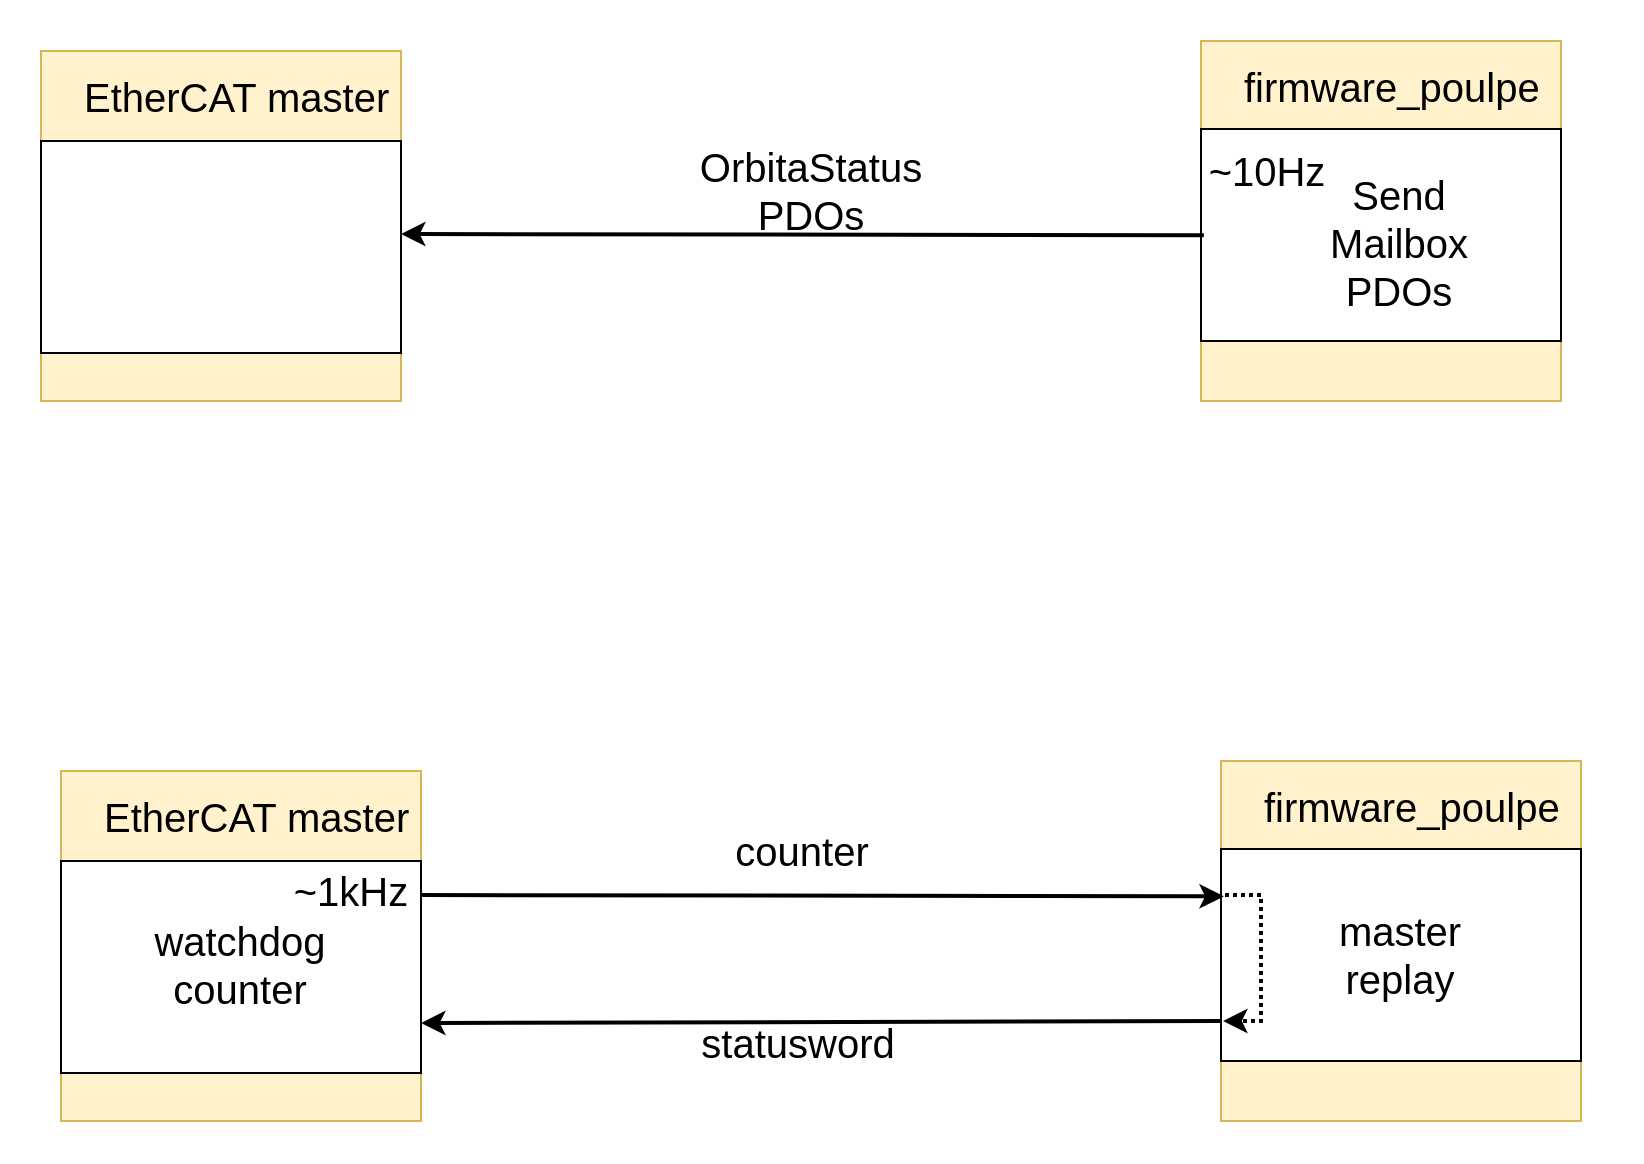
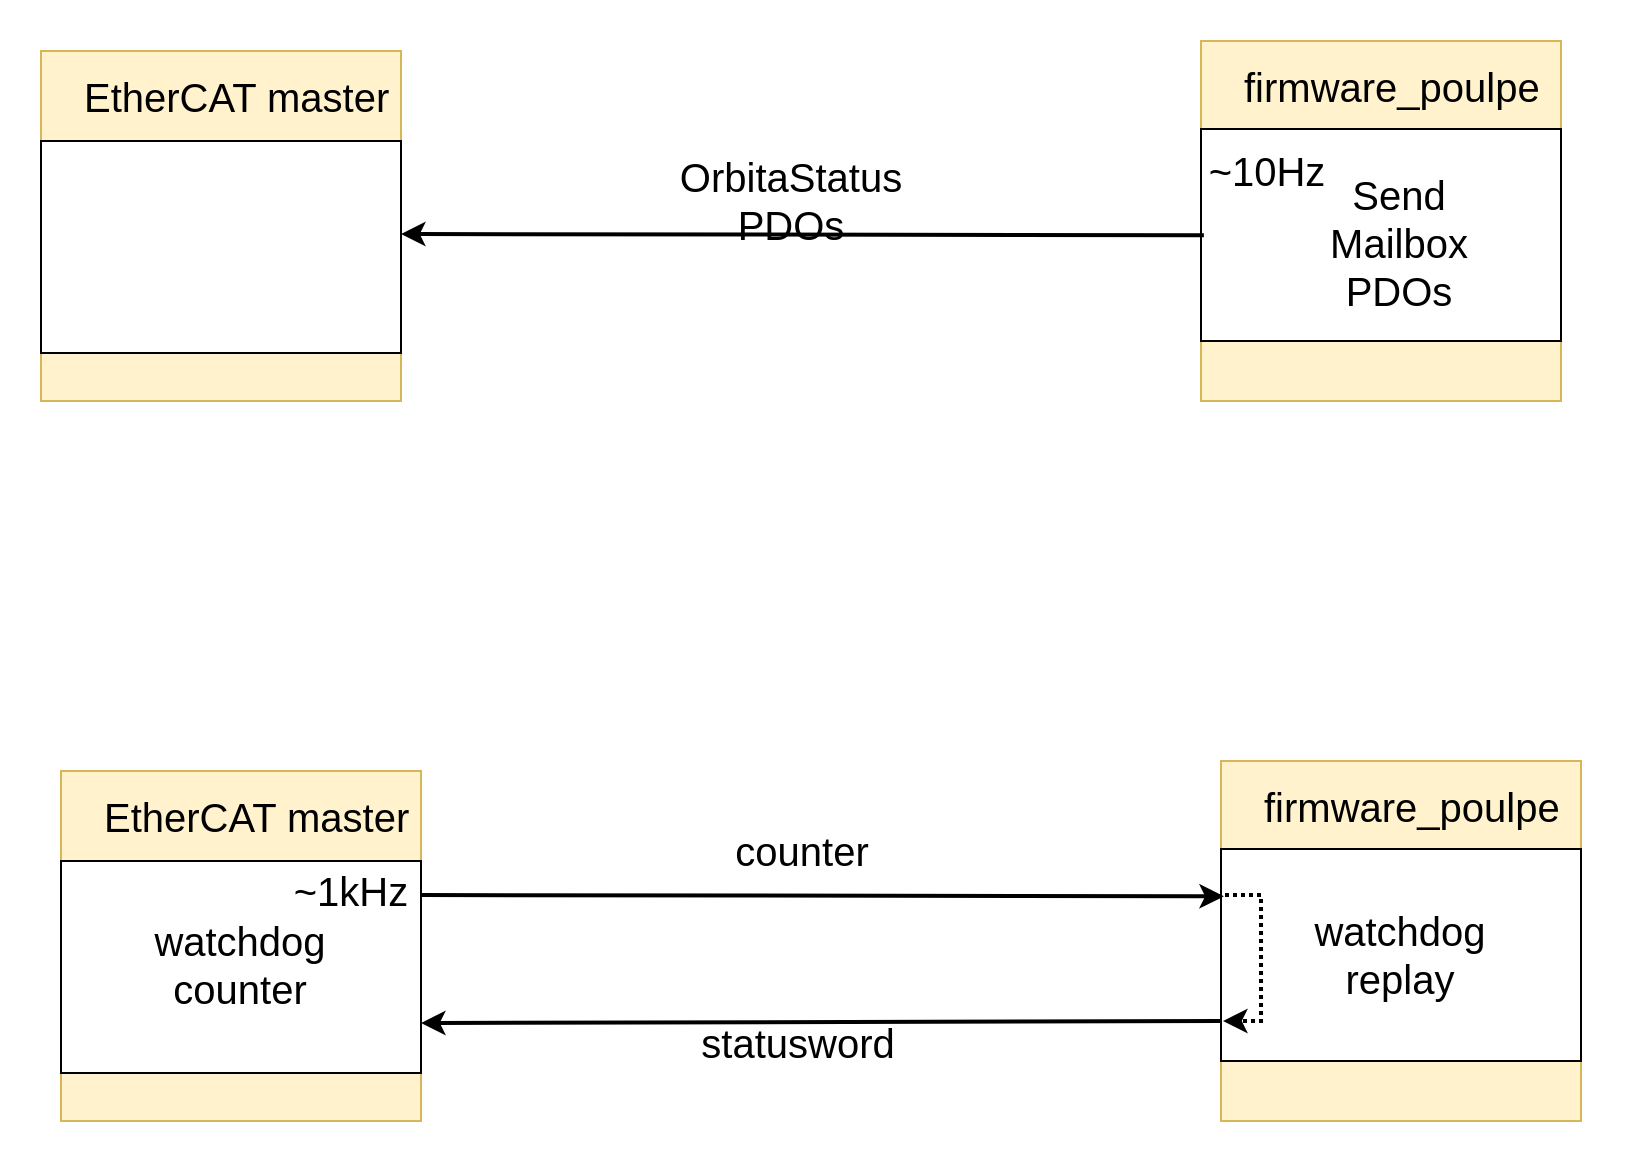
(812, 191) -> (792, 201)
(1401, 955) -> (1401, 955)
